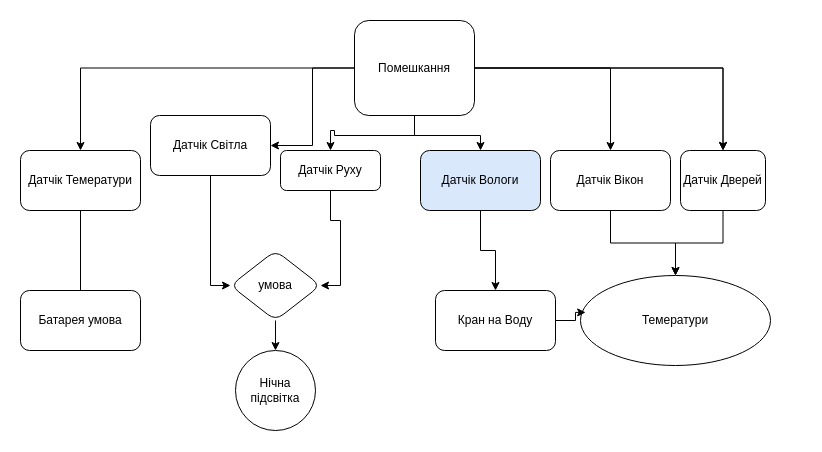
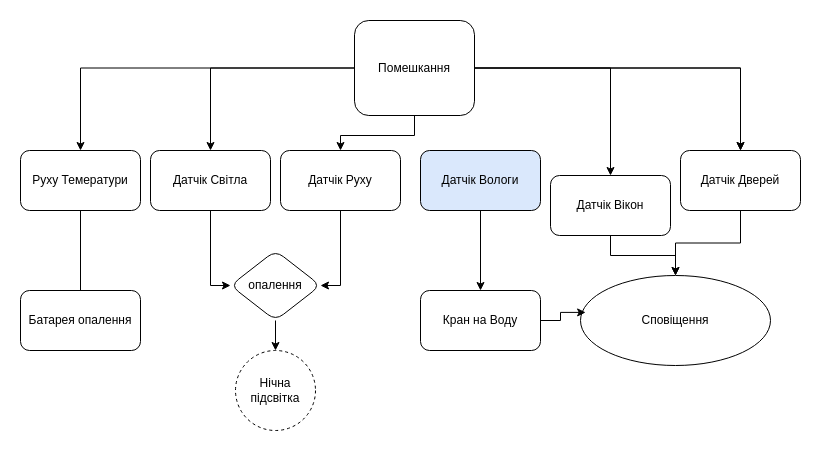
(452, 136) -> none
(211, 146) -> (211, 181)
(331, 171) -> (341, 181)
(81, 181) -> (81, 181)
(611, 181) -> (611, 206)
(723, 181) -> (741, 181)
(276, 286) -> (276, 286)
(81, 321) -> (81, 321)
(496, 321) -> (481, 321)
(676, 321) -> (676, 321)
(276, 391) -> (276, 391)
